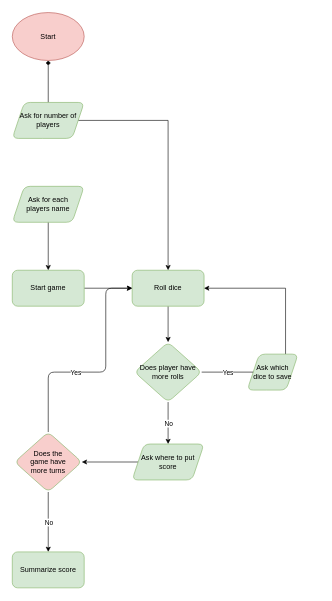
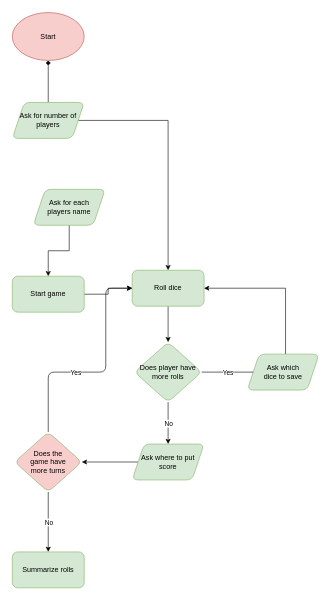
(48, 204) -> (69, 207)
(48, 288) -> (48, 294)
(273, 372) -> (284, 372)
(48, 570) -> (48, 570)
